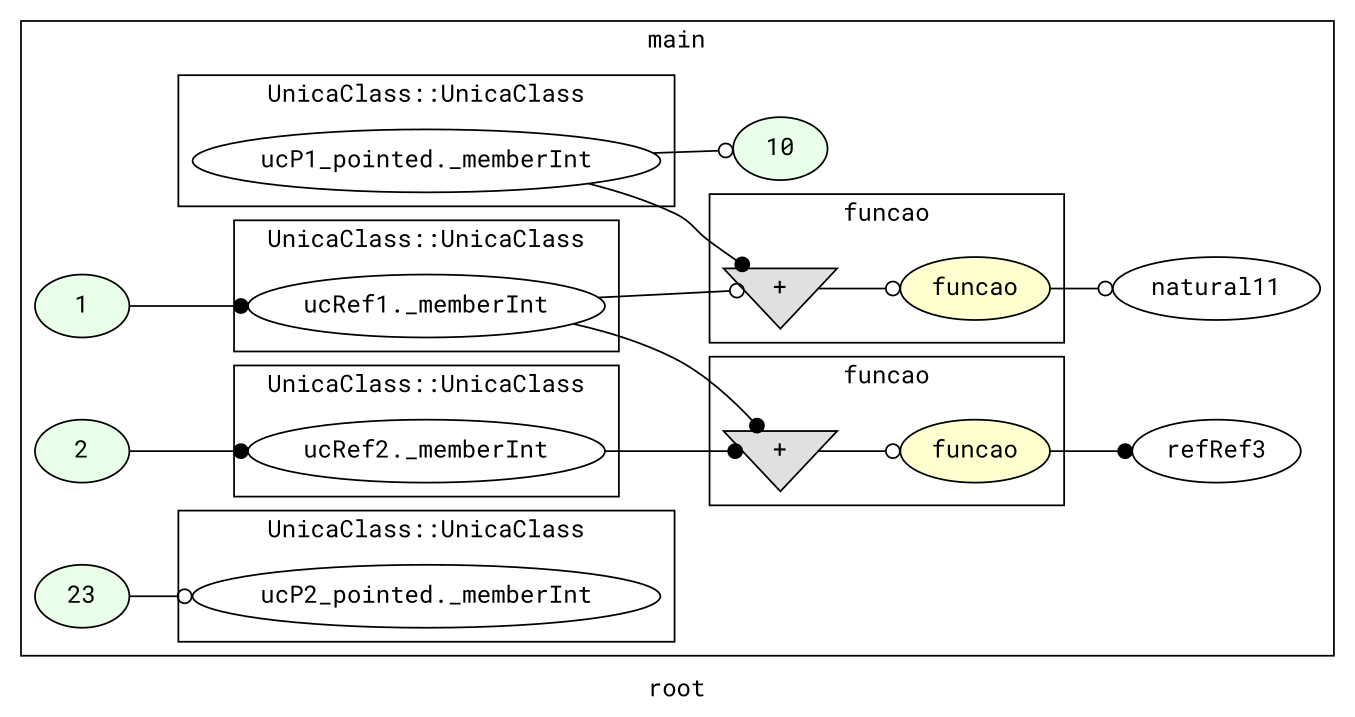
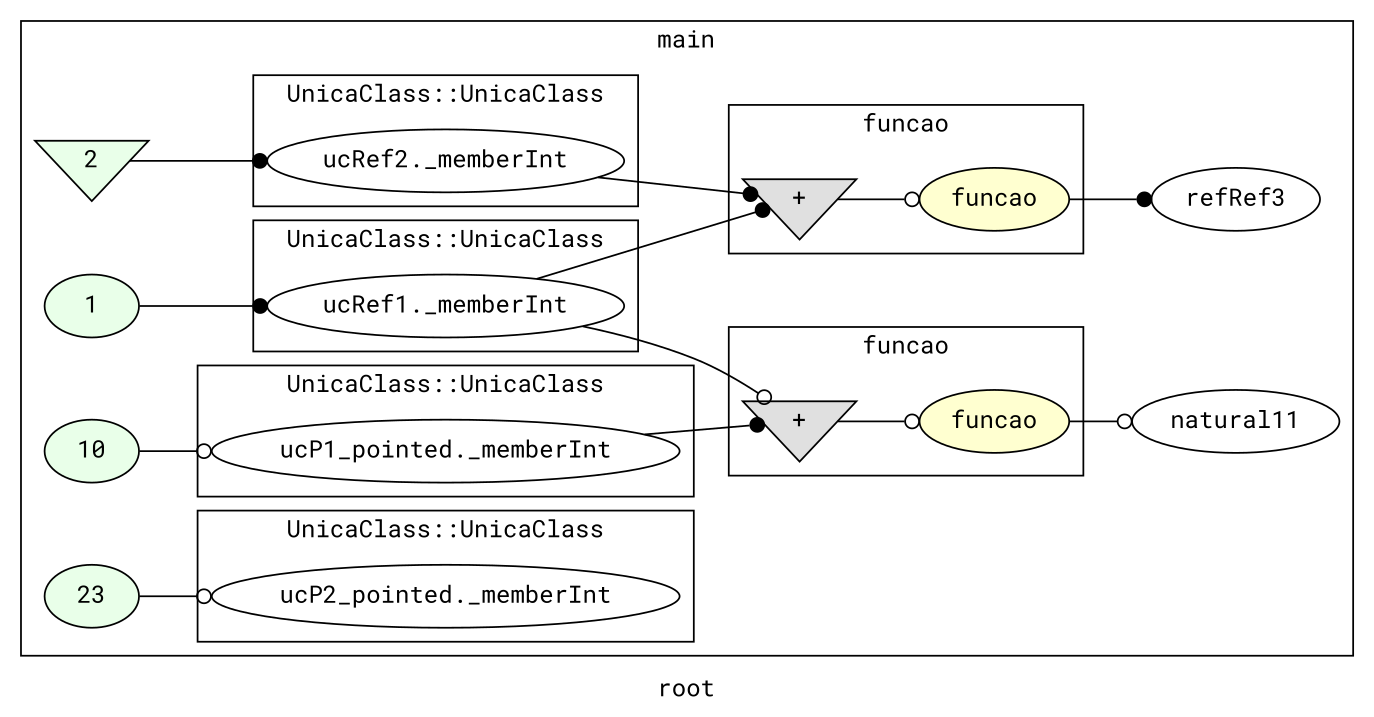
(686, 152) -> (168, 451)
(82, 451) -> (92, 161)
